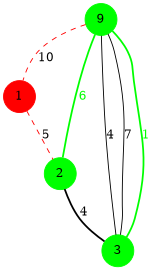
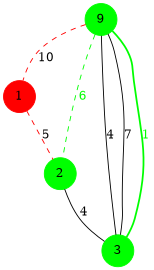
(76, 95) -> (76, 95)
(80, 219) -> (80, 219)
